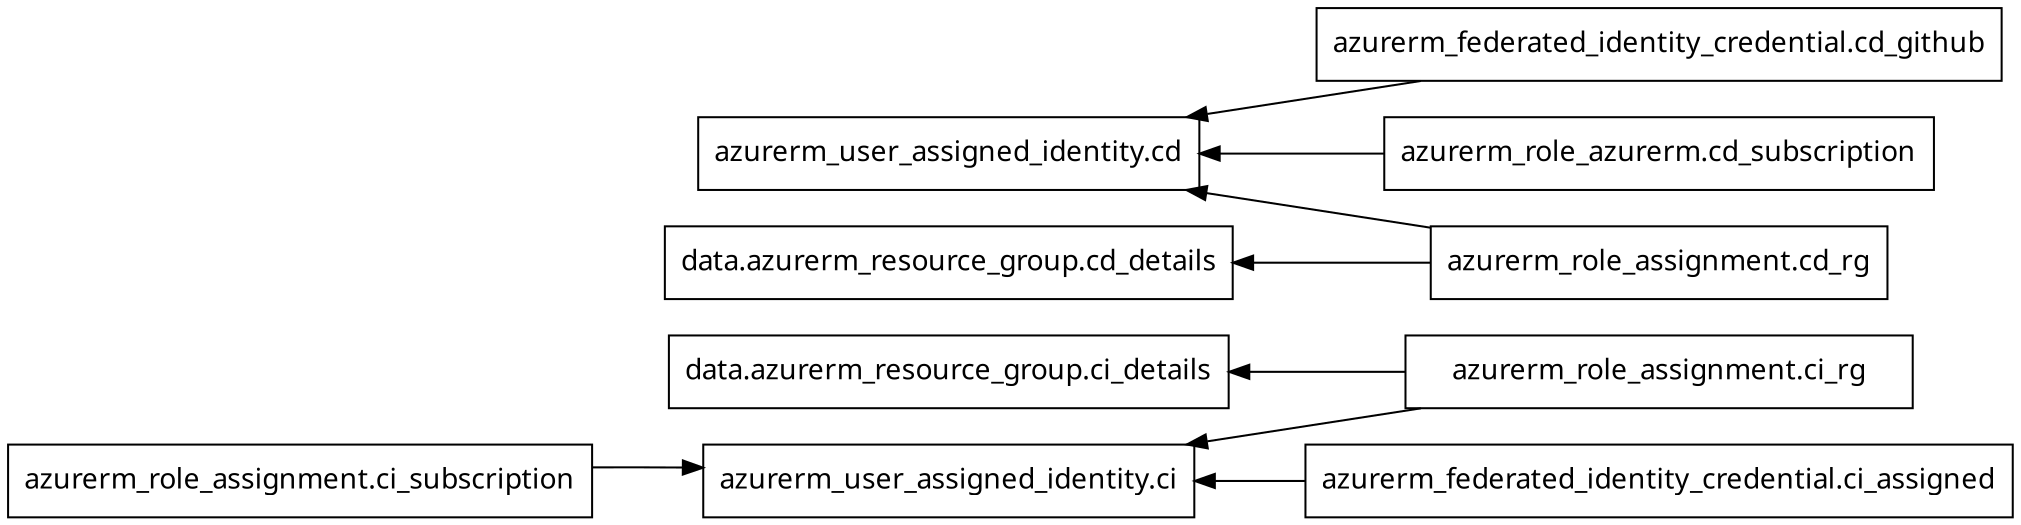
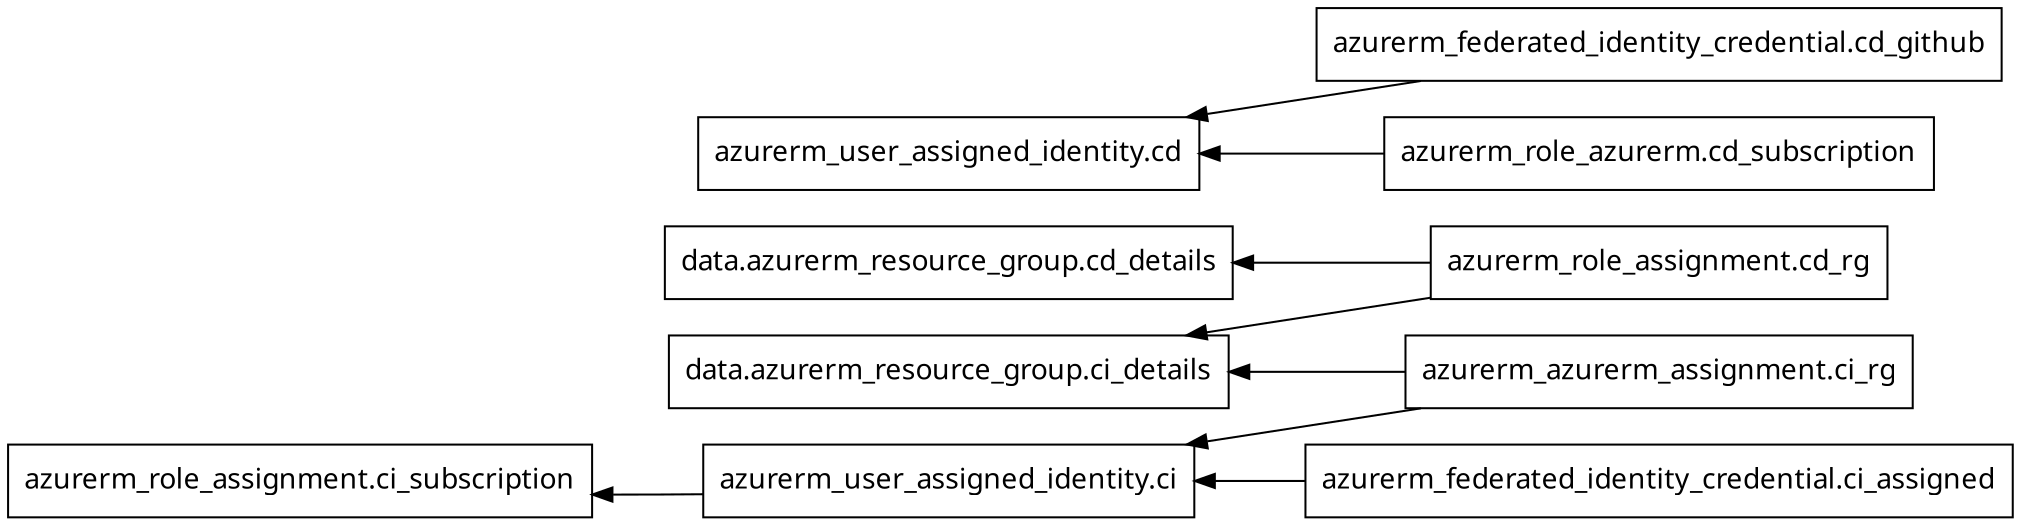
(1319, 210) -> (1319, 315)
(1659, 372) -> (1659, 372)
(637, 467) -> (658, 495)
